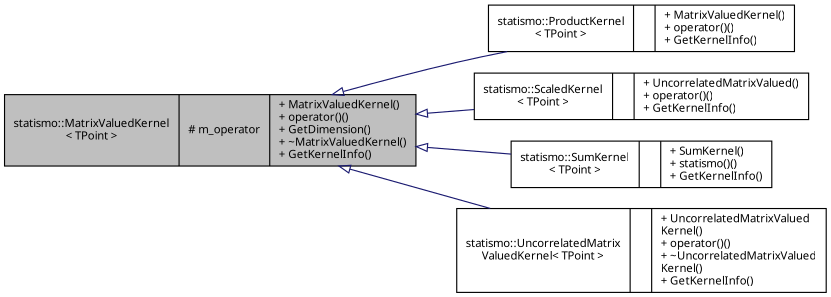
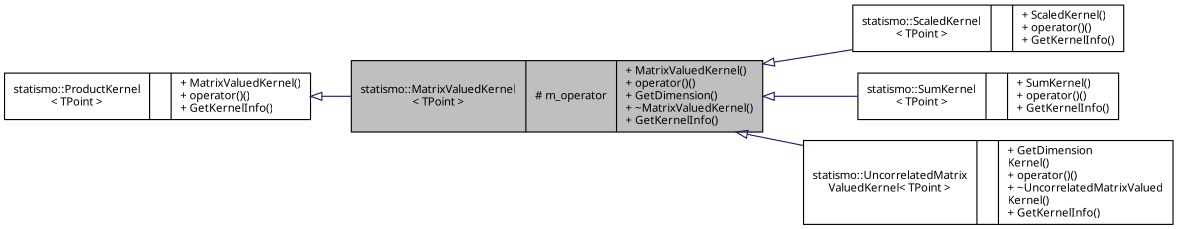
(425, 70) -> (337, 96)
(721, 83) -> (1064, 15)
(704, 164) -> (1052, 96)
(736, 219) -> (1051, 151)
